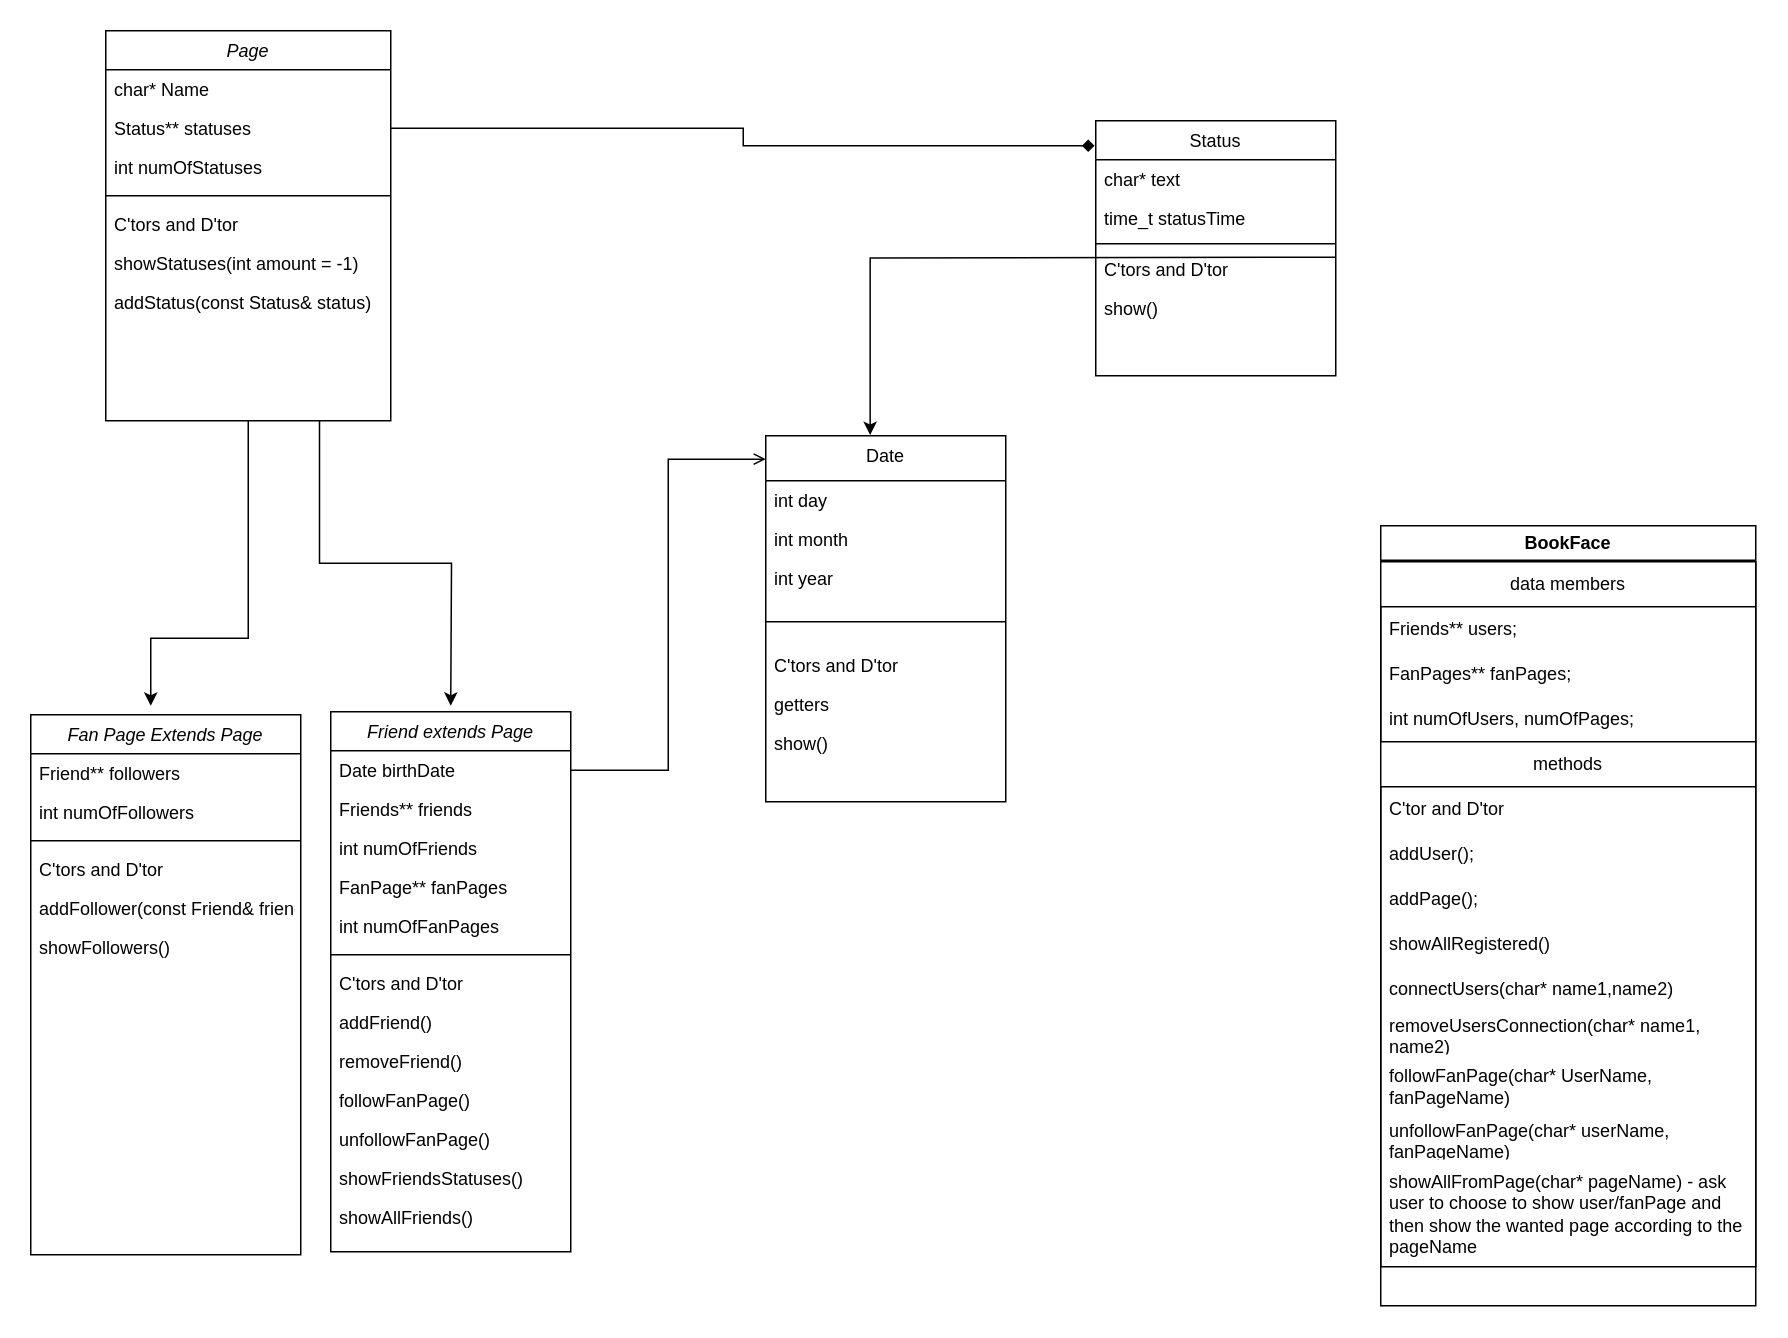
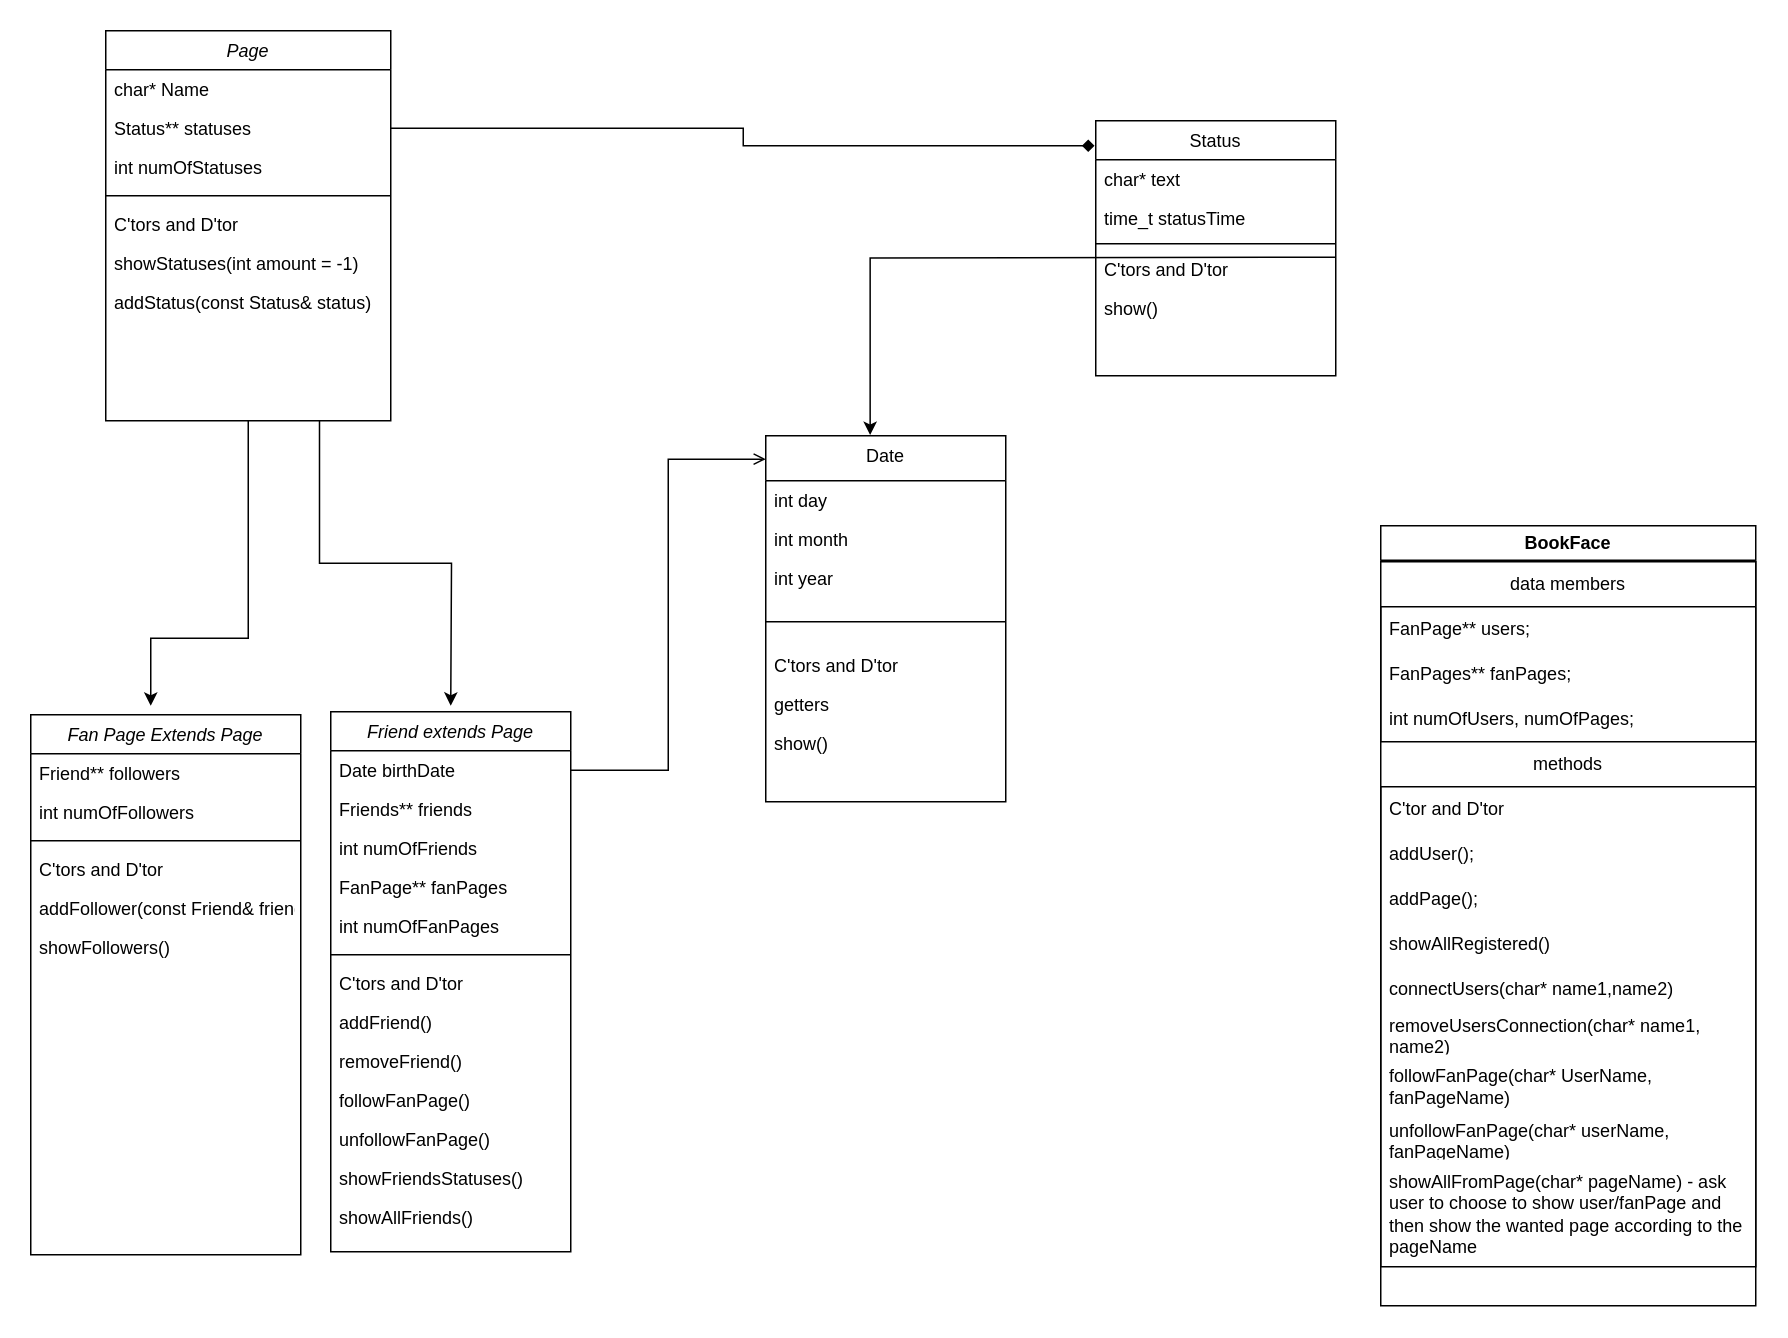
(1463, 629) -> (1466, 629)
